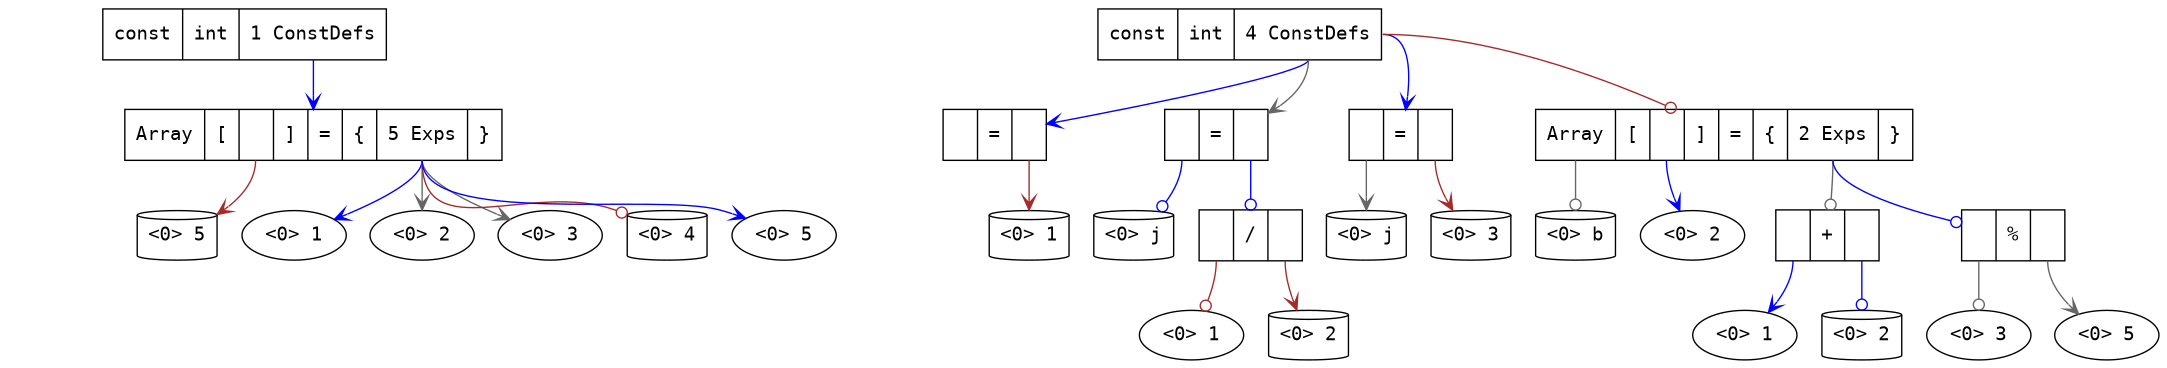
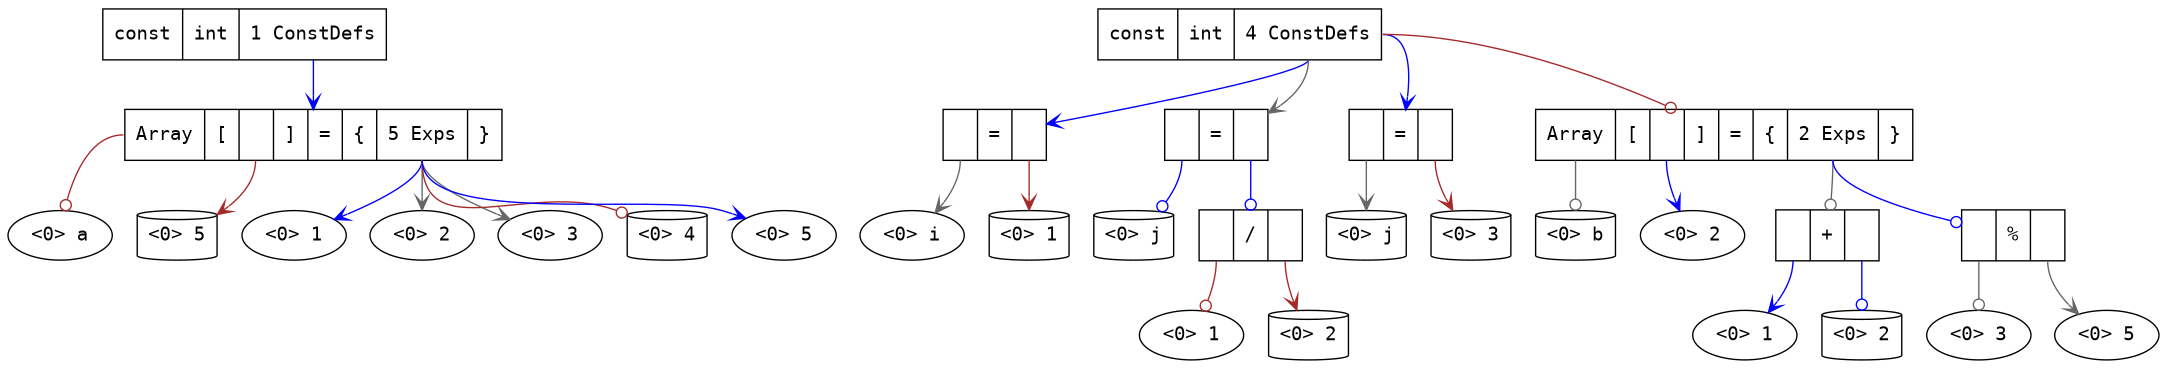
none -> (60, 235)
none -> (912, 235)
